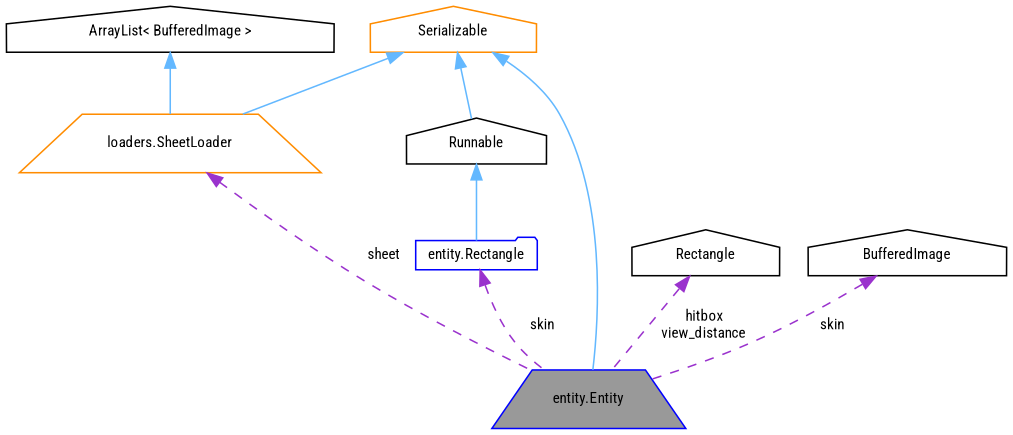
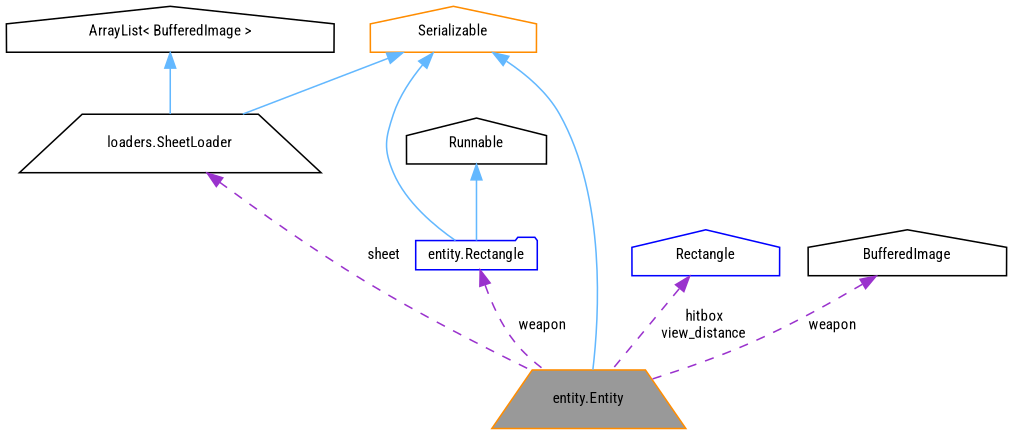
(466, 93) -> (389, 161)
(170, 143) -> (170, 143)
(706, 255) -> (706, 255)
(541, 325) -> (541, 325)
(831, 325) -> (831, 325)
(589, 399) -> (589, 399)
